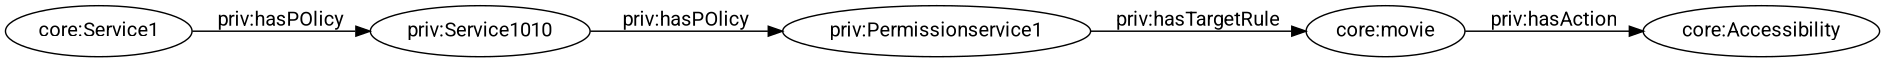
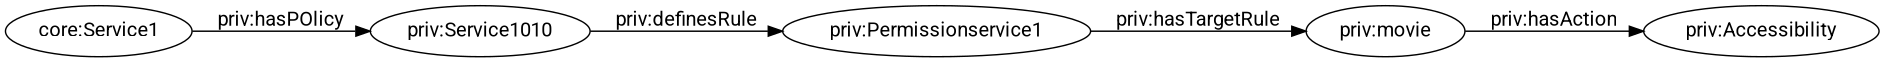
(686, 21) -> (686, 21)
(1386, 31) -> (1386, 31)
(1761, 31) -> (1761, 31)
